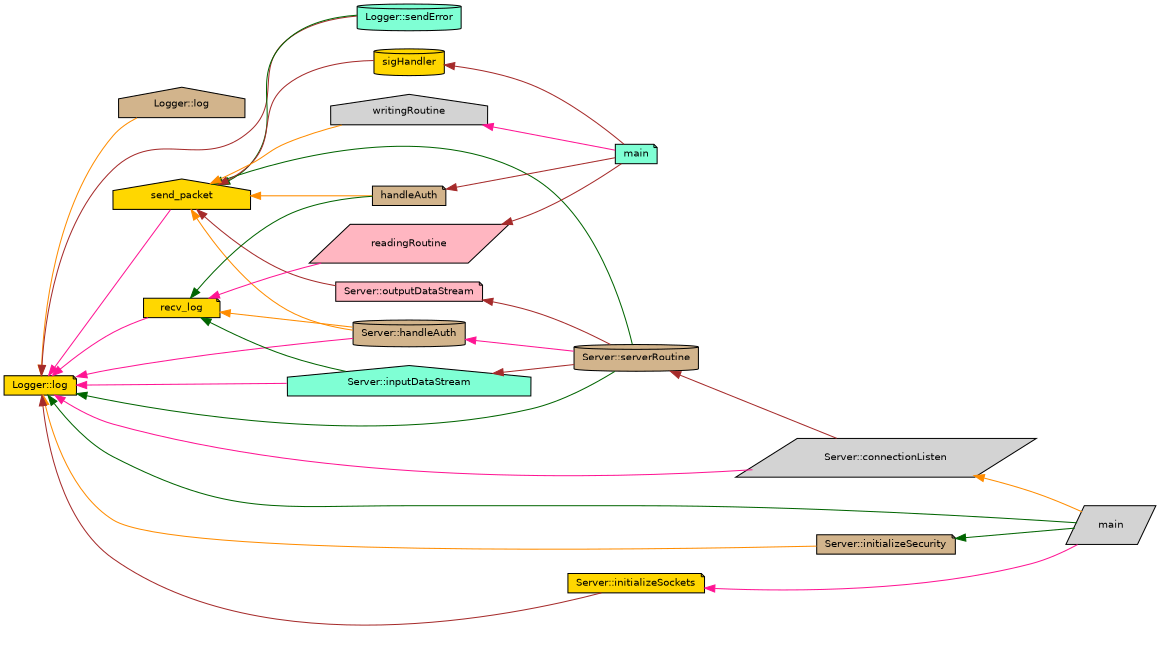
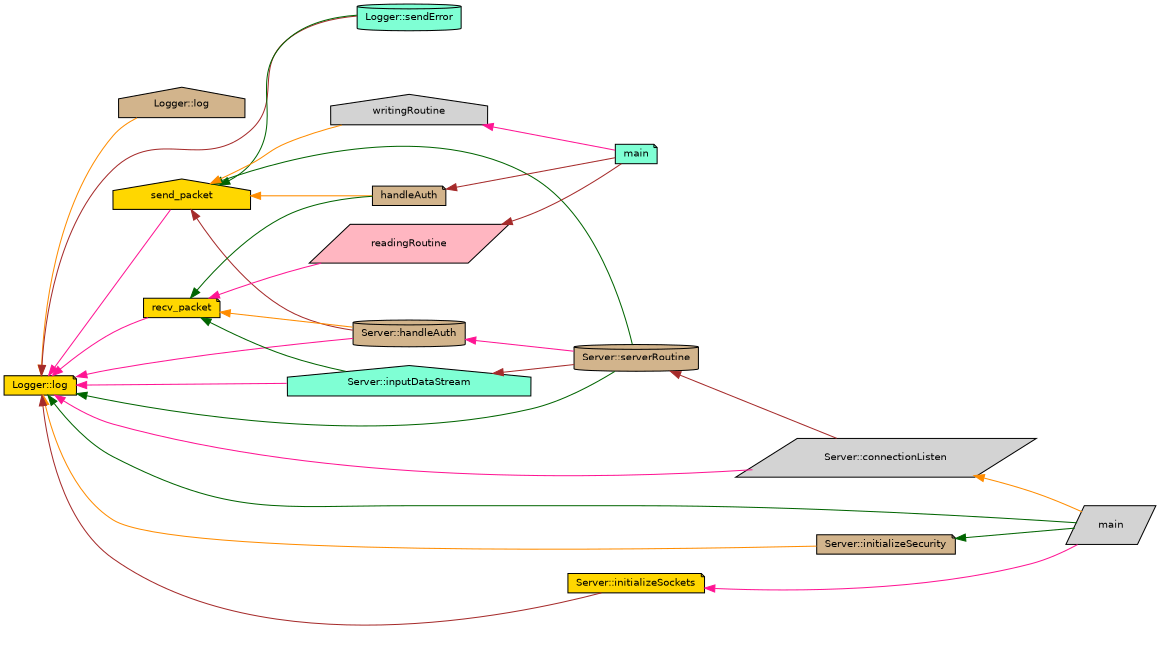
(409, 62) -> none
(409, 292) -> none
(262, 293) -> (262, 293)
(182, 308) -> (182, 308)
